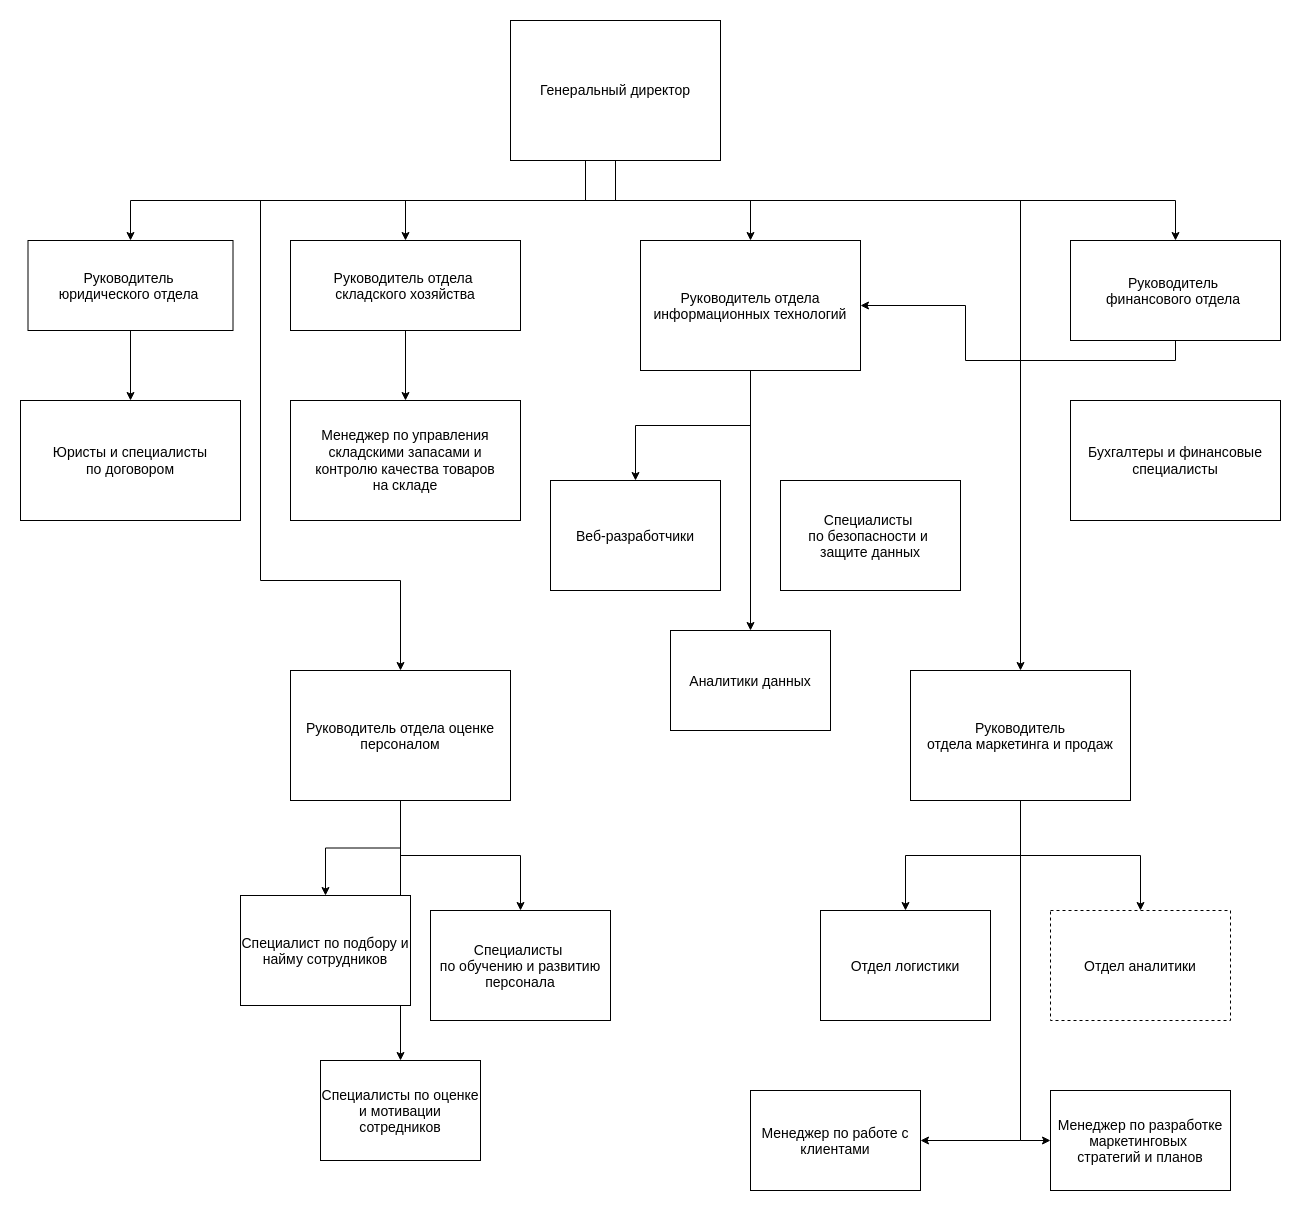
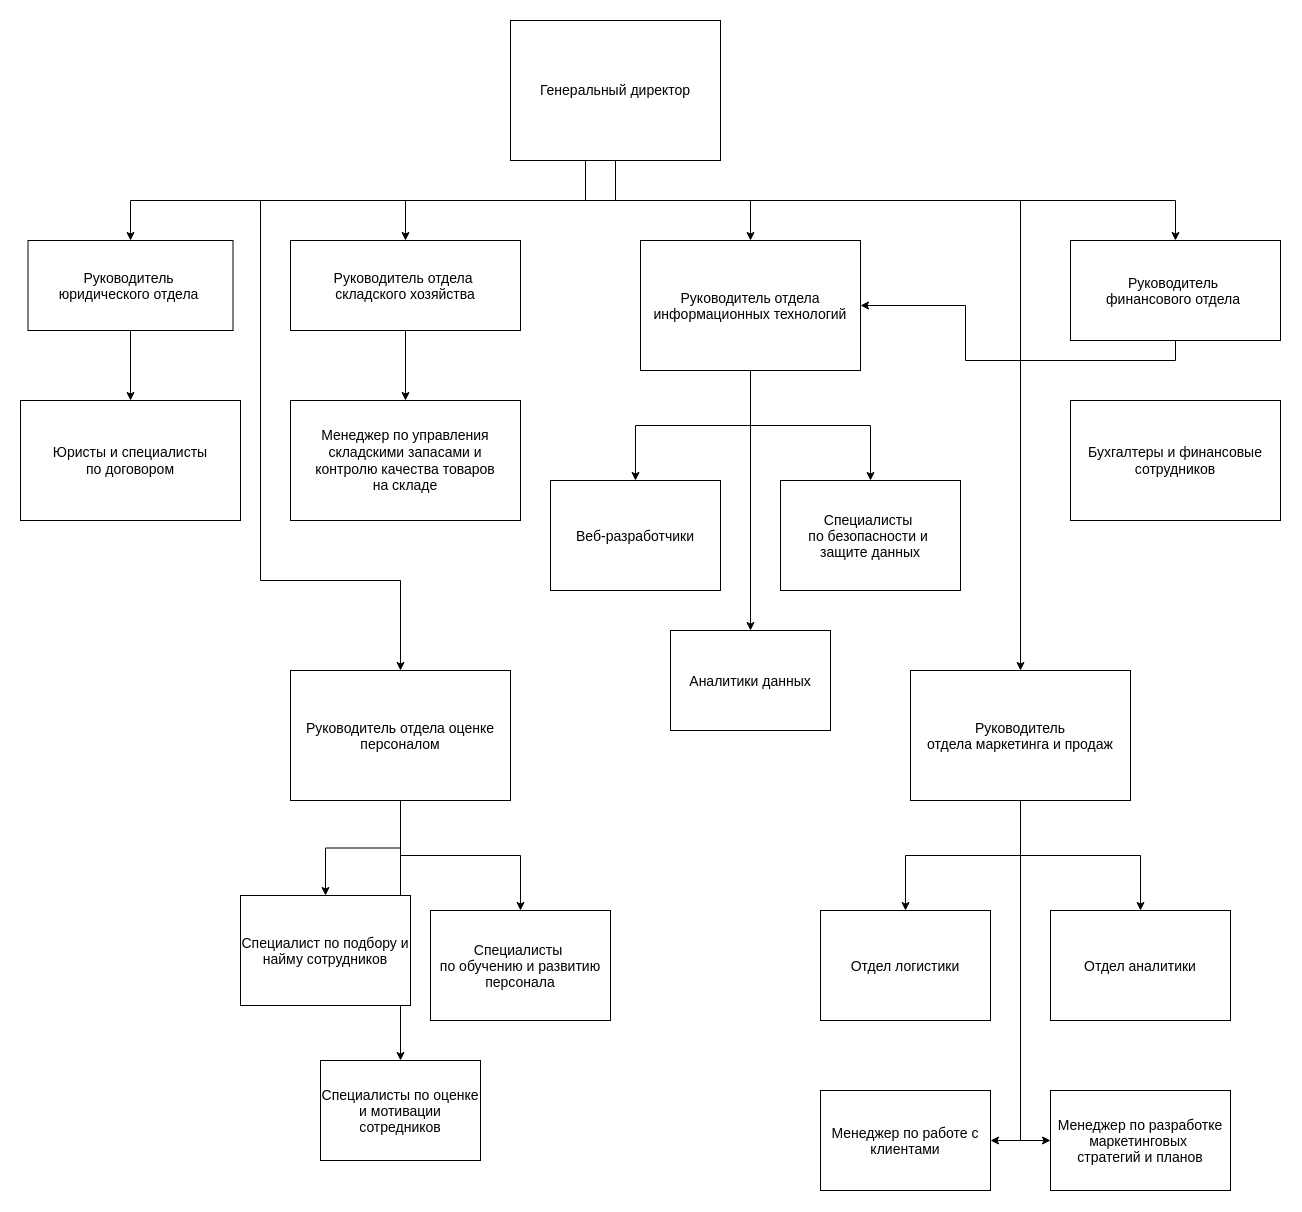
none -> (835, 426)
(1176, 461) -> (1176, 461)
(1141, 966) -> (1141, 966)
(836, 1141) -> (906, 1141)
